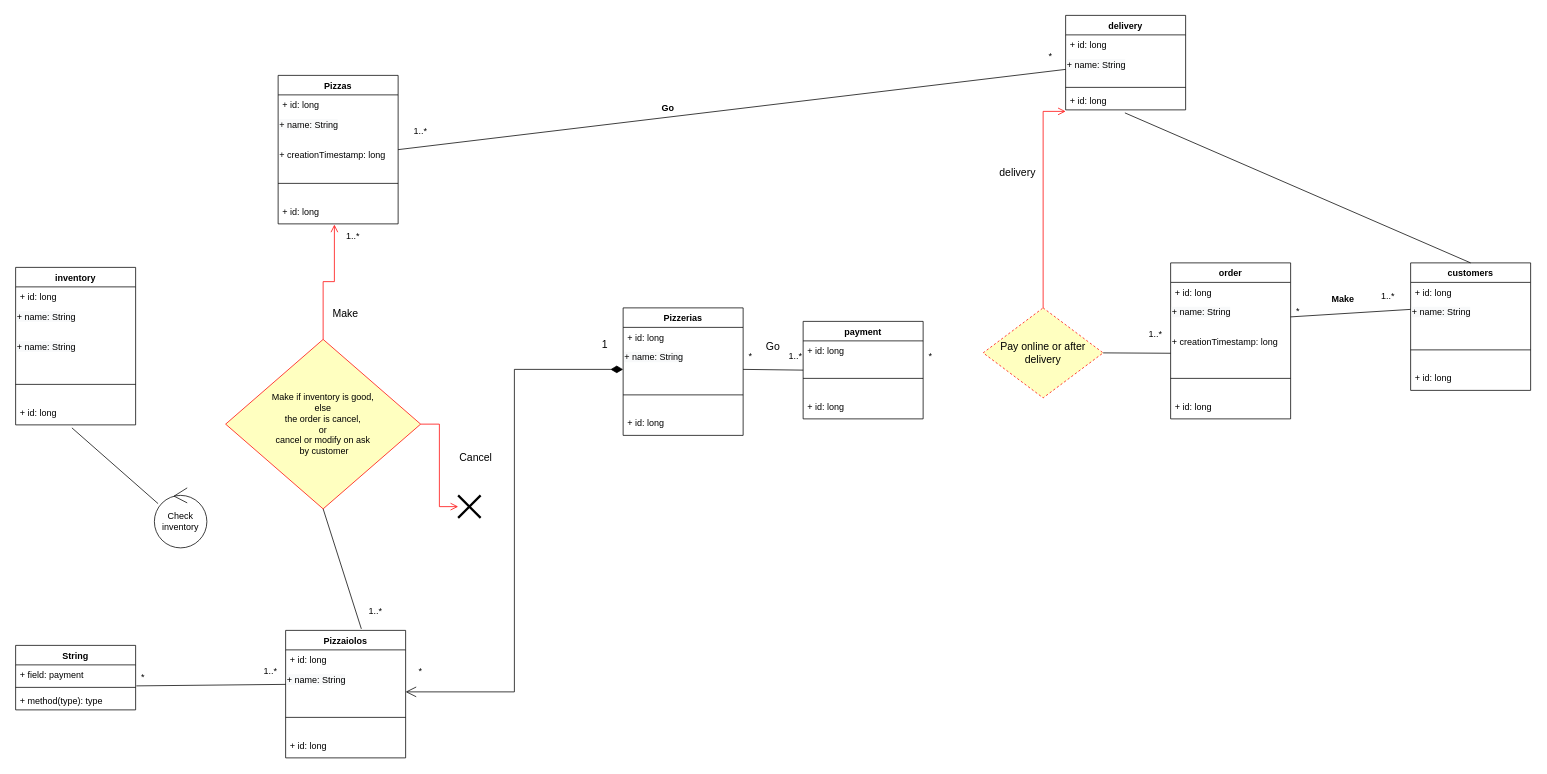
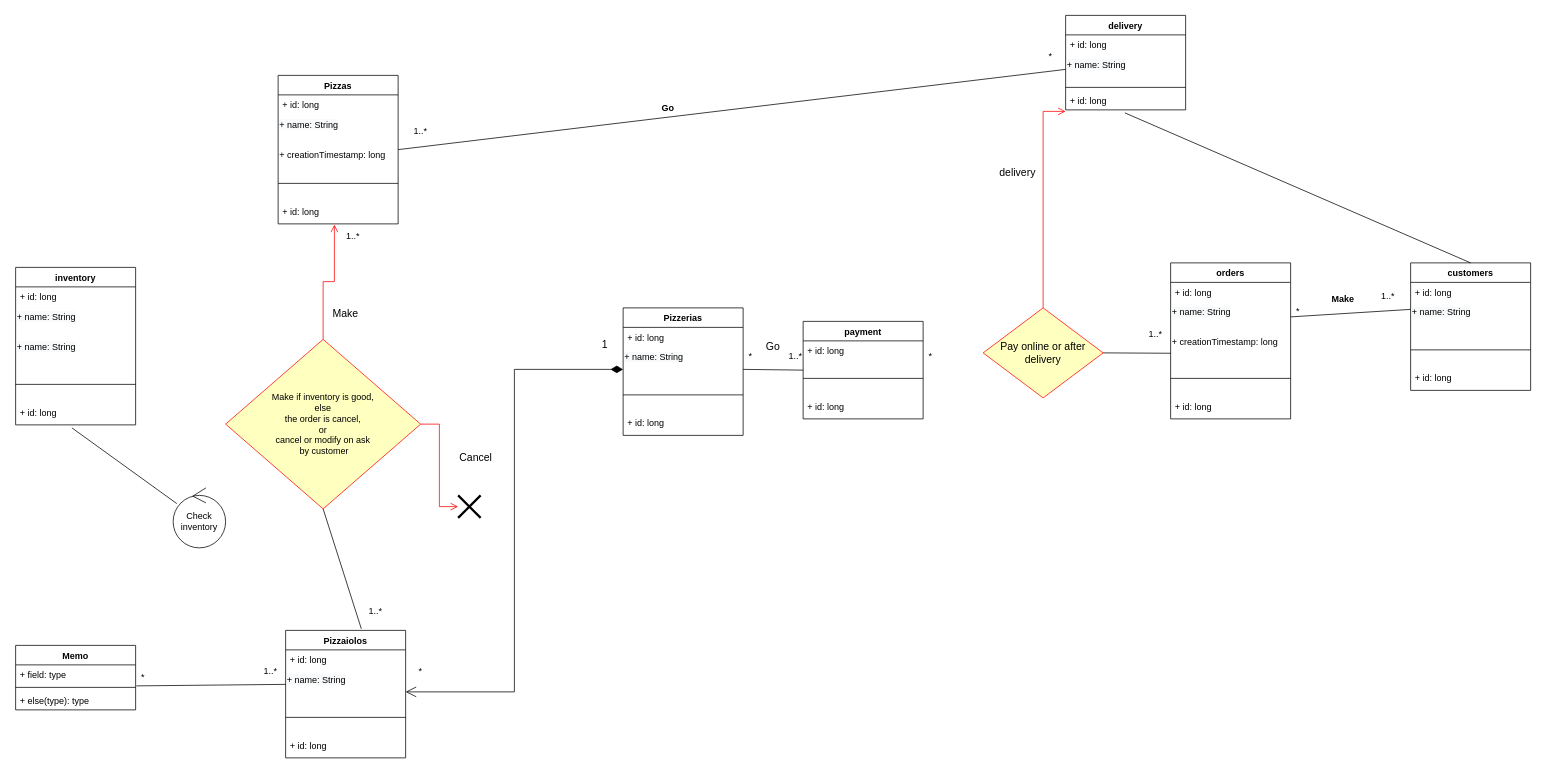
(1230, 273) -> (1230, 273)
(1043, 353) -> (1043, 353)
(180, 518) -> (199, 518)
(75, 656) -> (75, 656)
(54, 675) -> (46, 675)
(66, 701) -> (60, 701)
